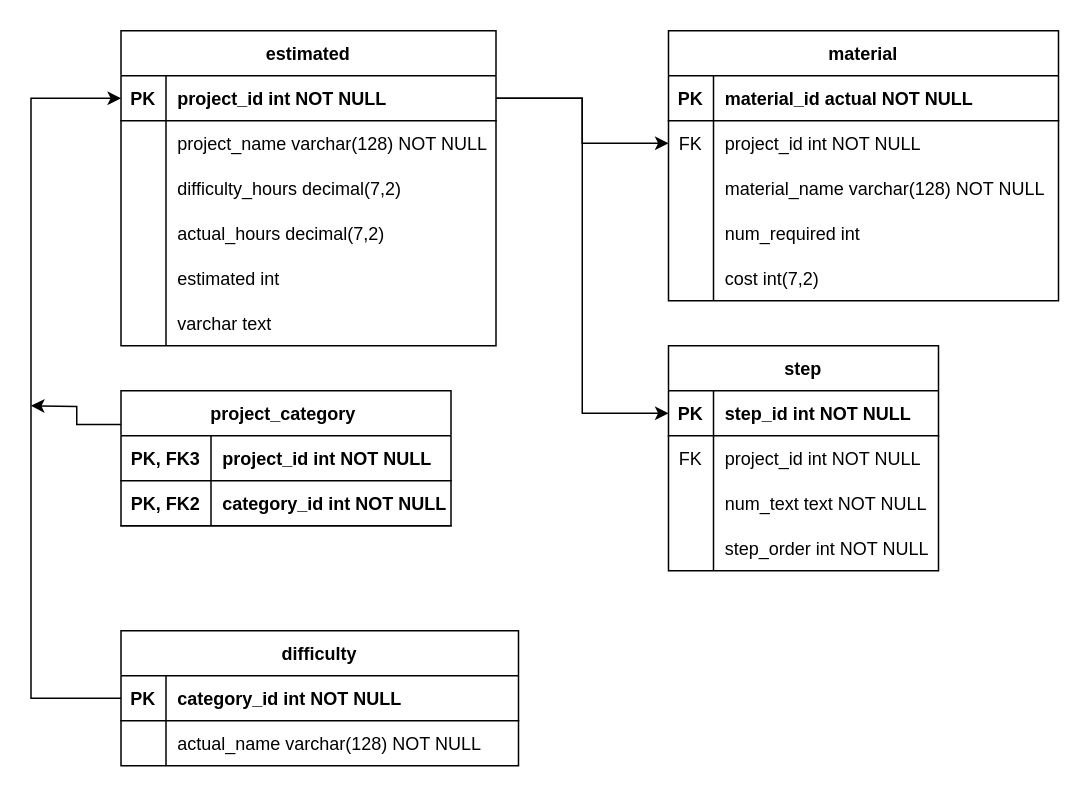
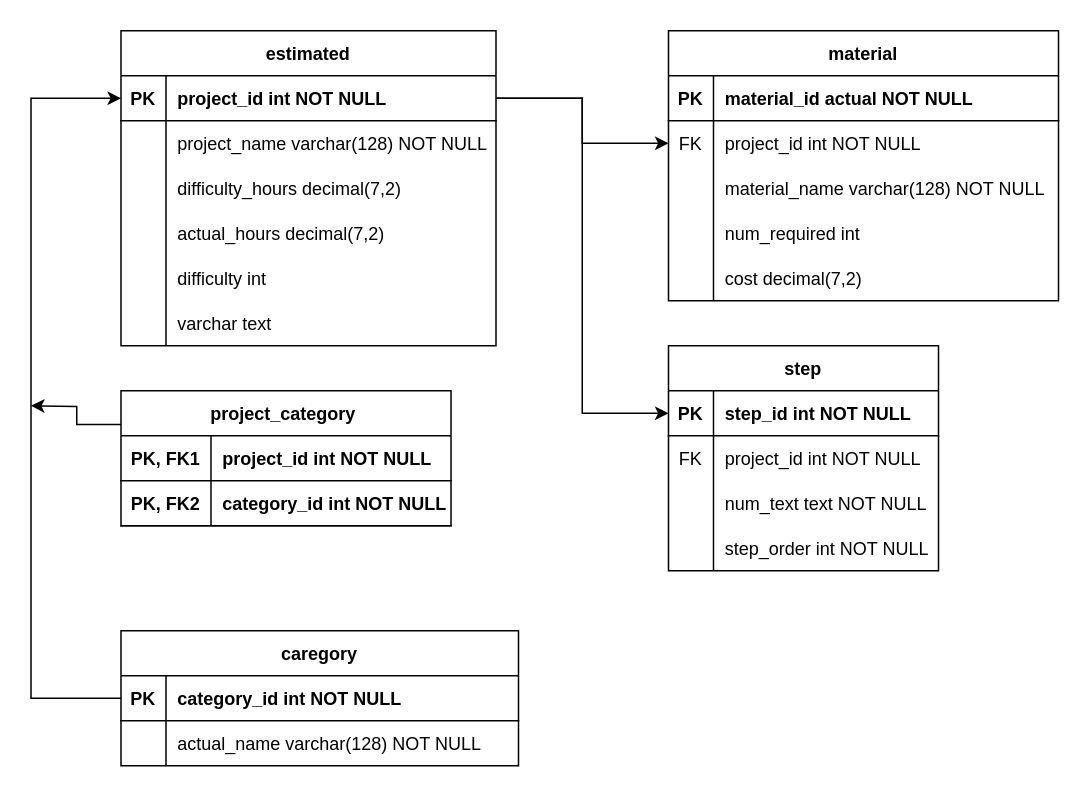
(236, 279) -> (236, 279)
(783, 279) -> (801, 279)
(165, 459) -> (165, 459)
(319, 654) -> (319, 654)
